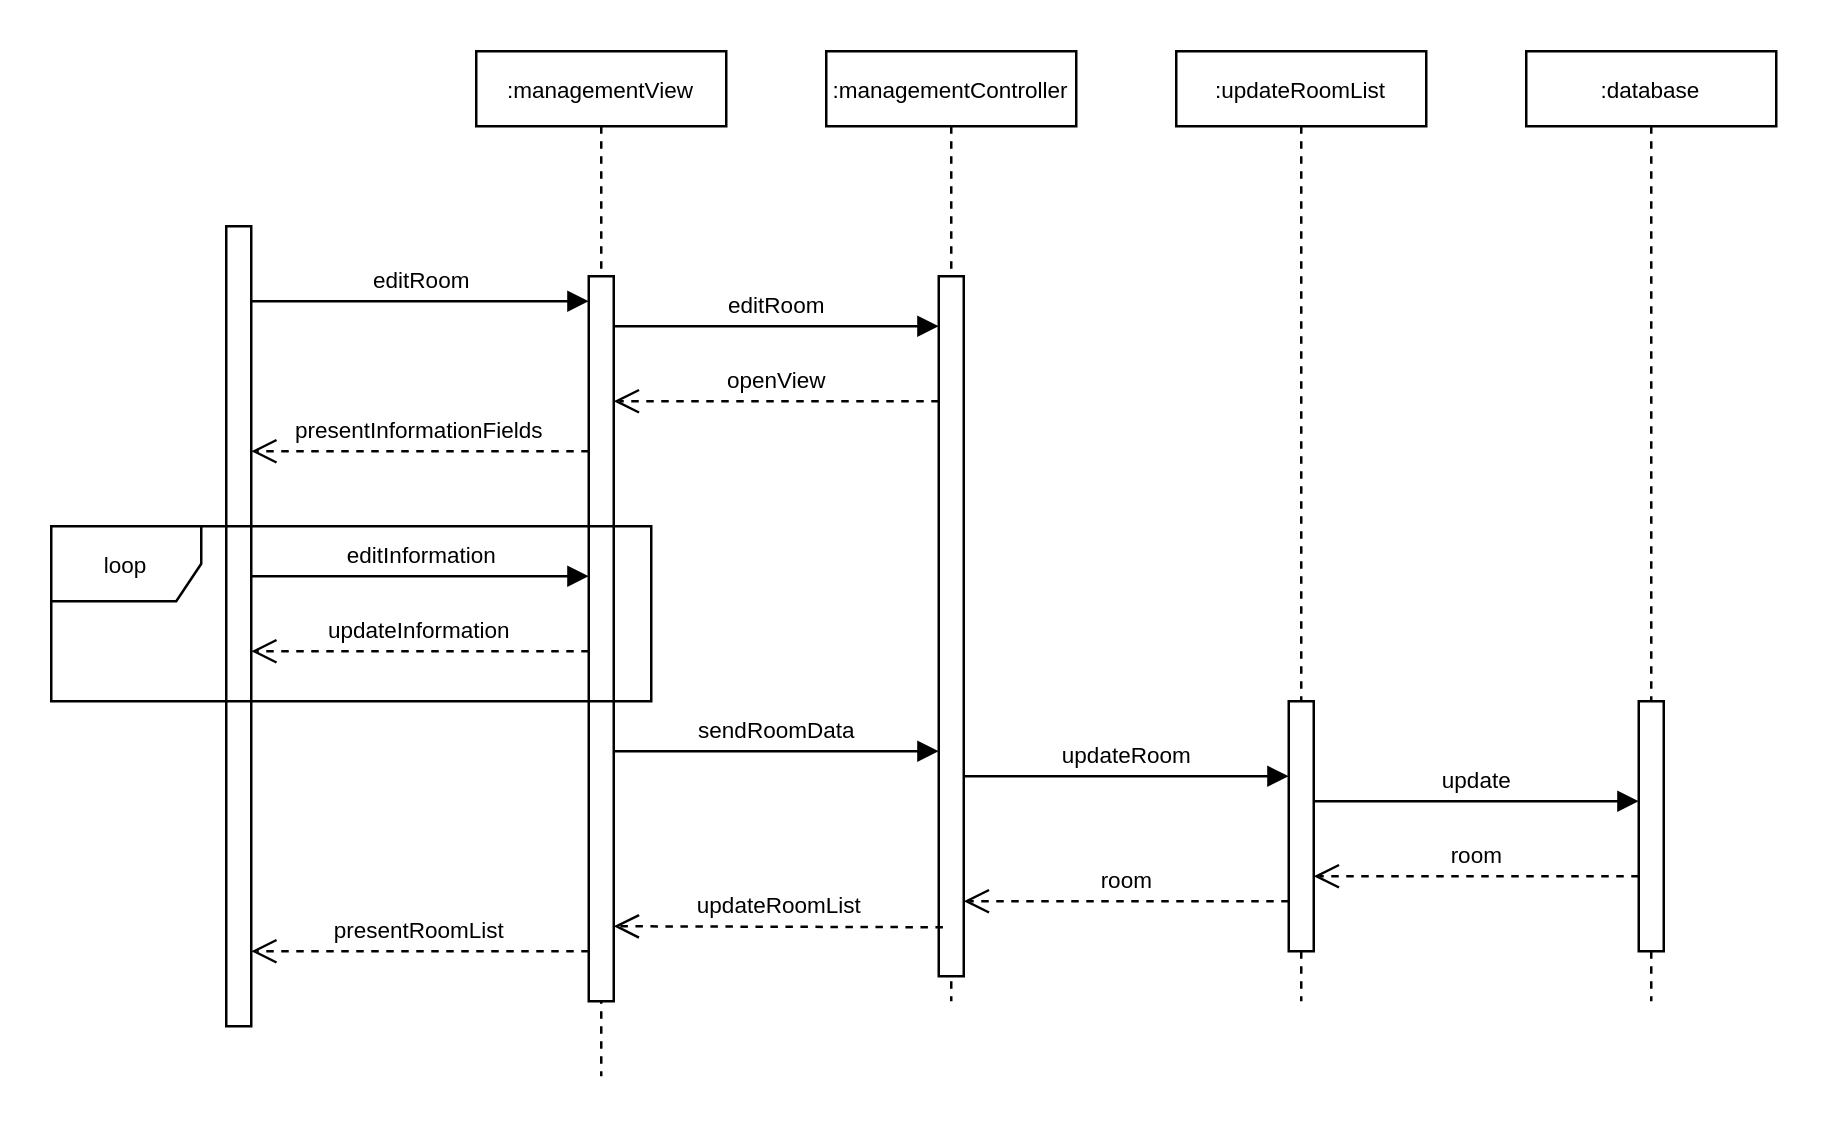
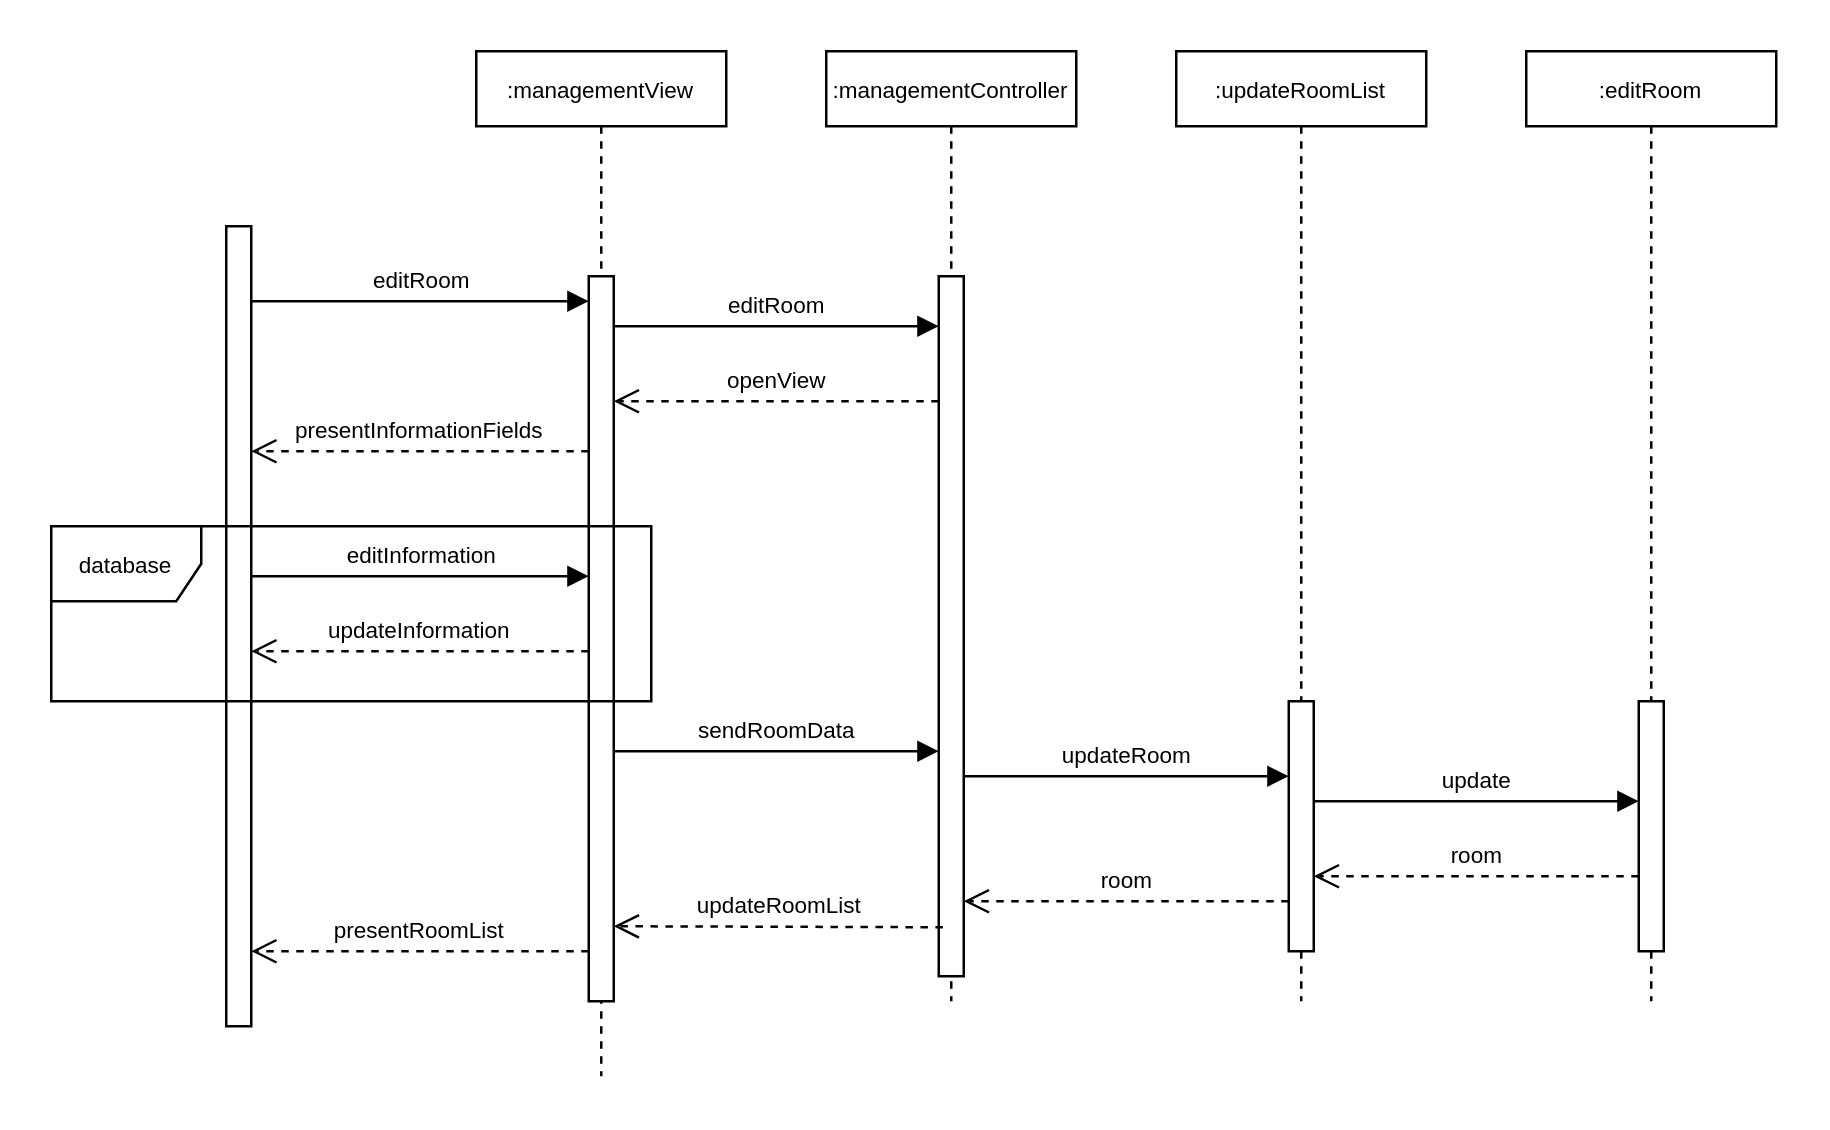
(1651, 89) -> (1651, 89)
(126, 564) -> (126, 564)
